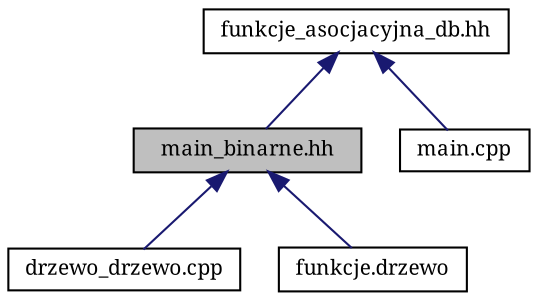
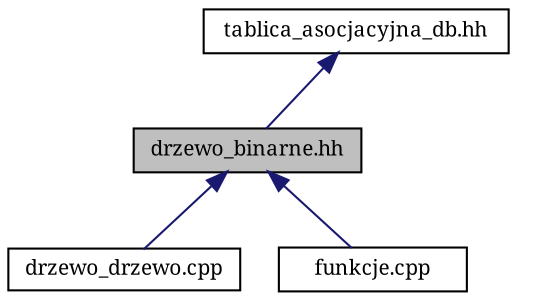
(356, 31) -> (356, 31)
(248, 150) -> (248, 150)
(465, 150) -> none
(373, 269) -> (373, 269)
